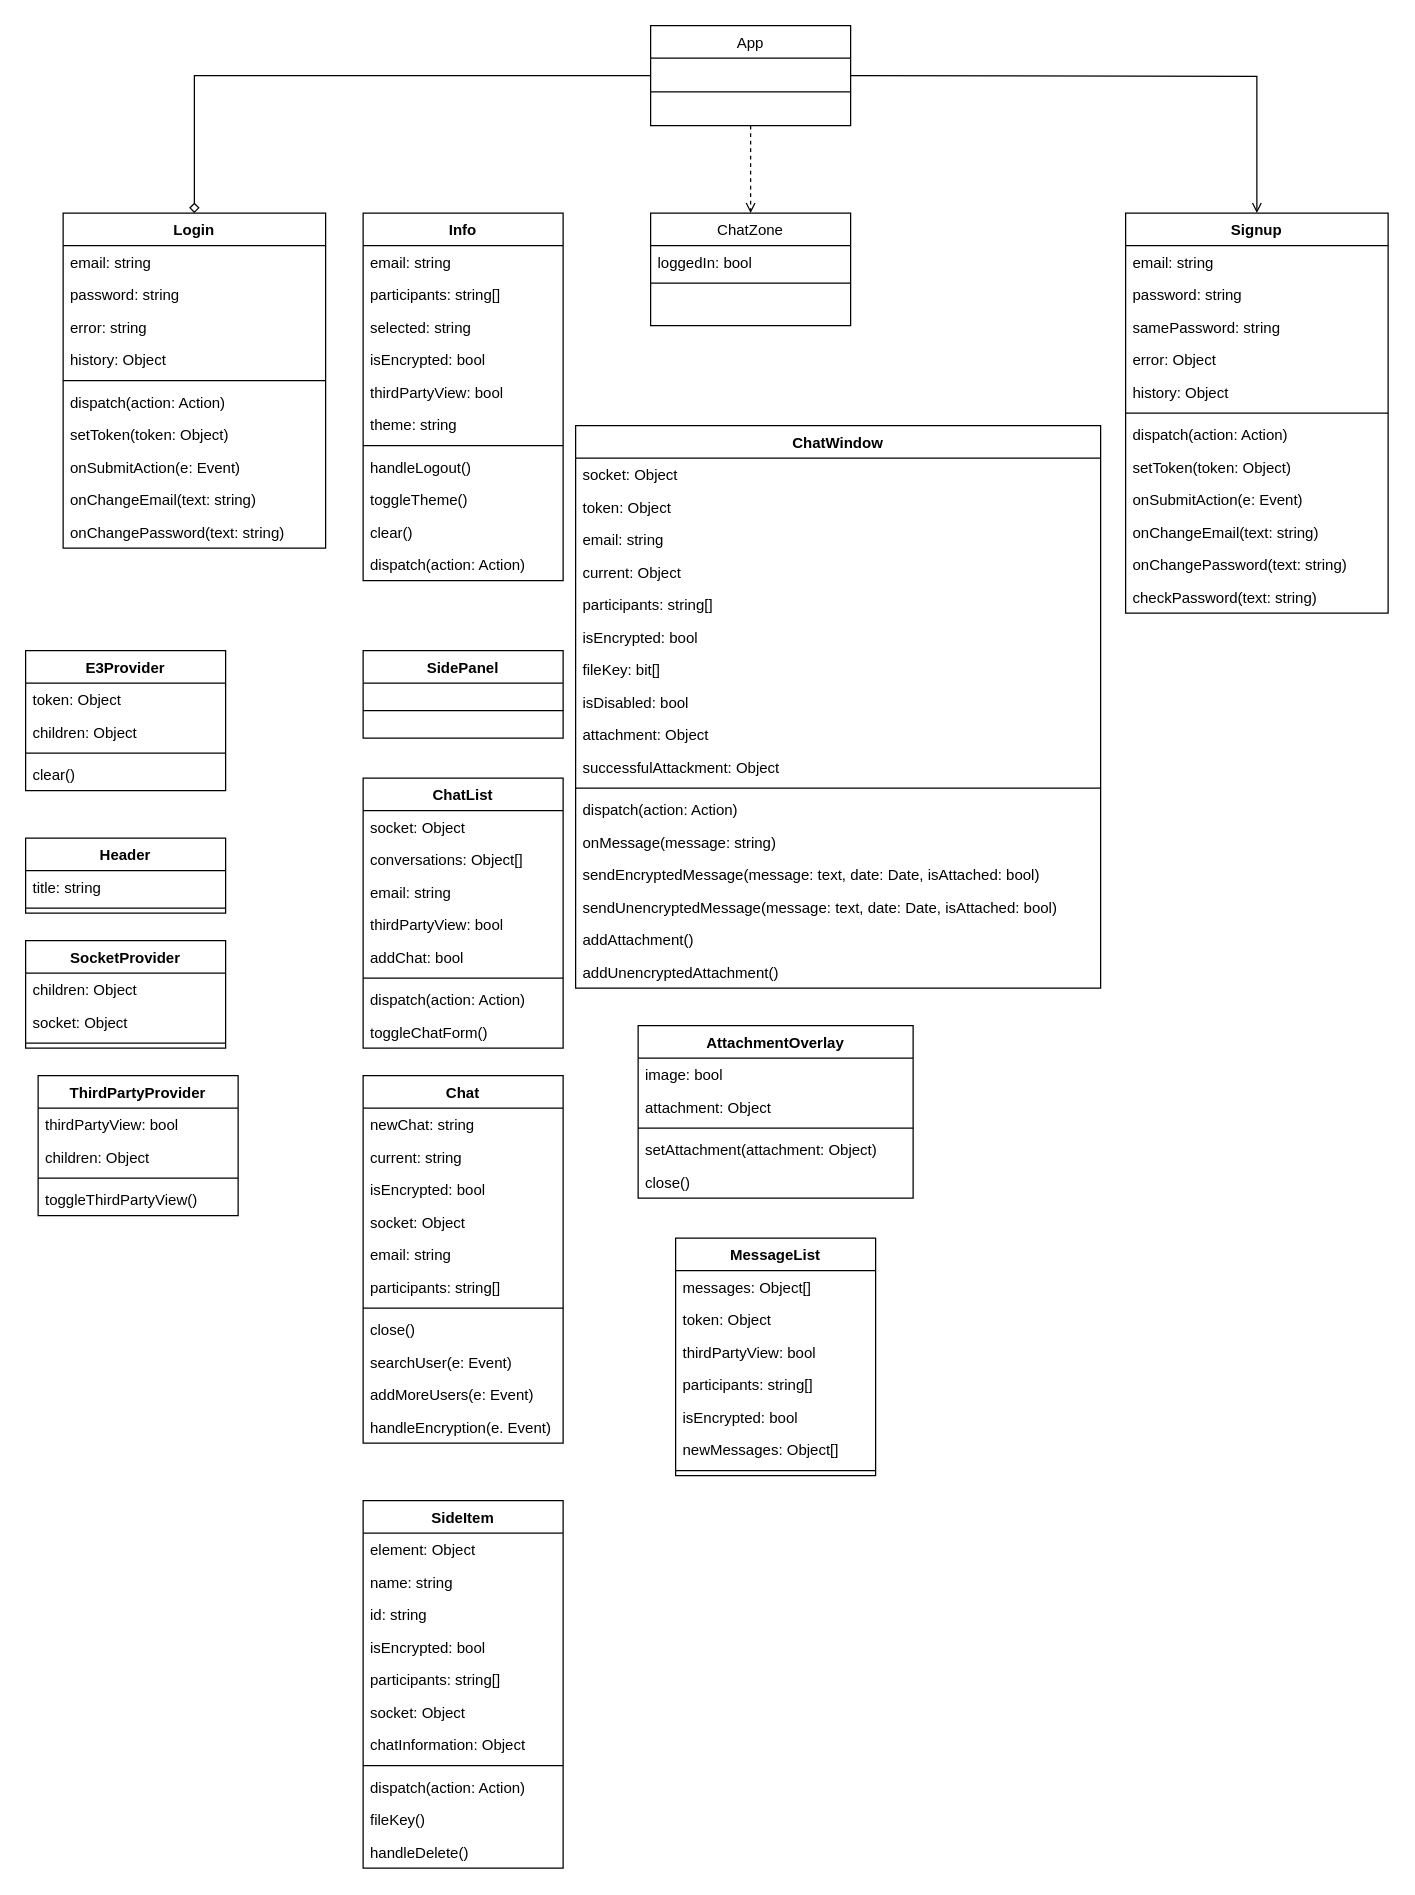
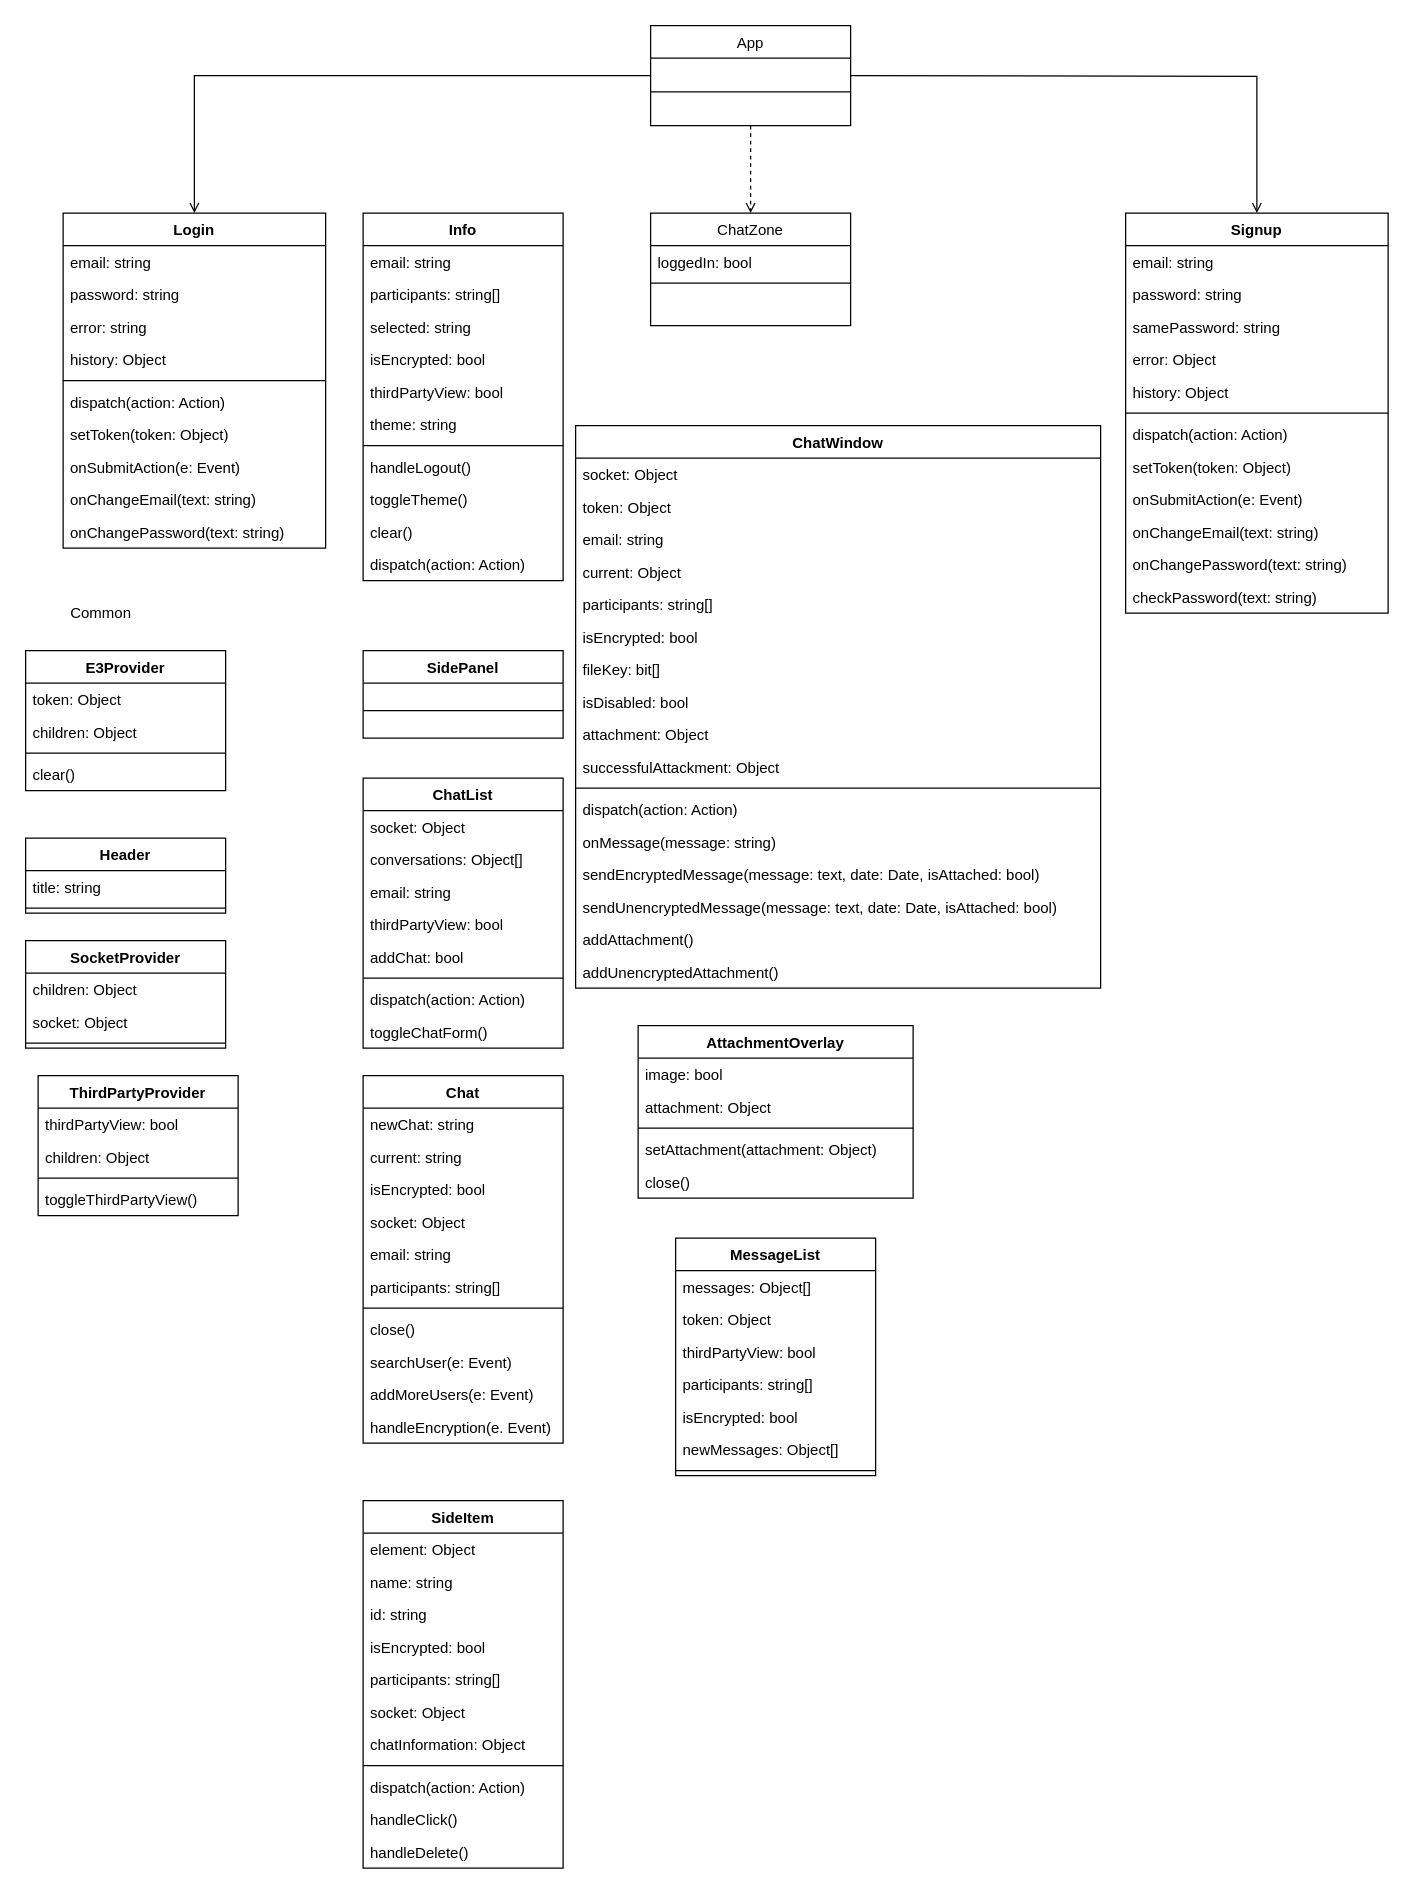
(194, 202) -> (194, 206)
none -> (101, 613)
(404, 1820) -> (419, 1820)
